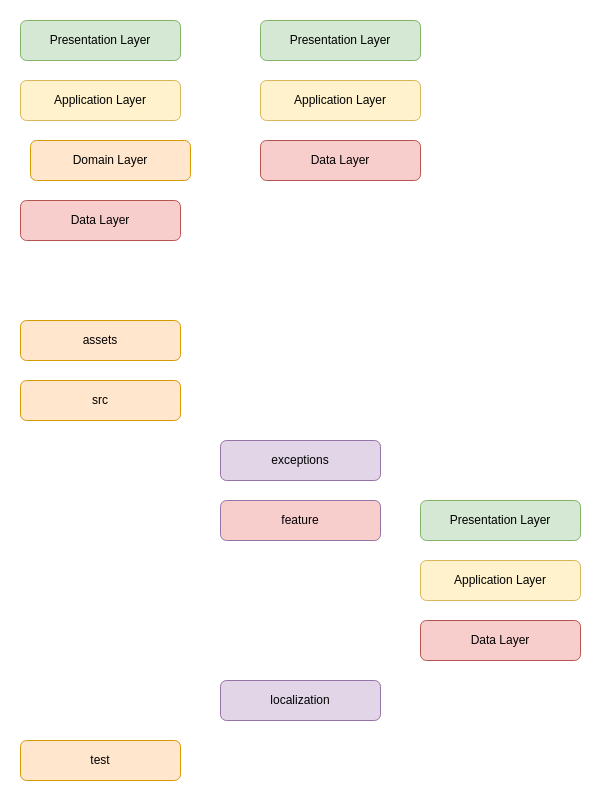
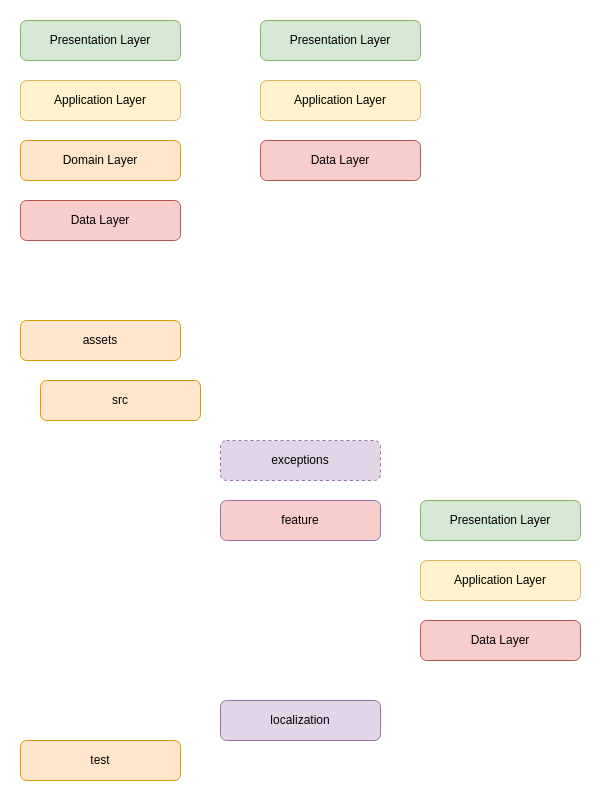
(111, 161) -> (101, 161)
(101, 401) -> (121, 401)
(301, 461) -> (301, 461)
(301, 701) -> (301, 721)
